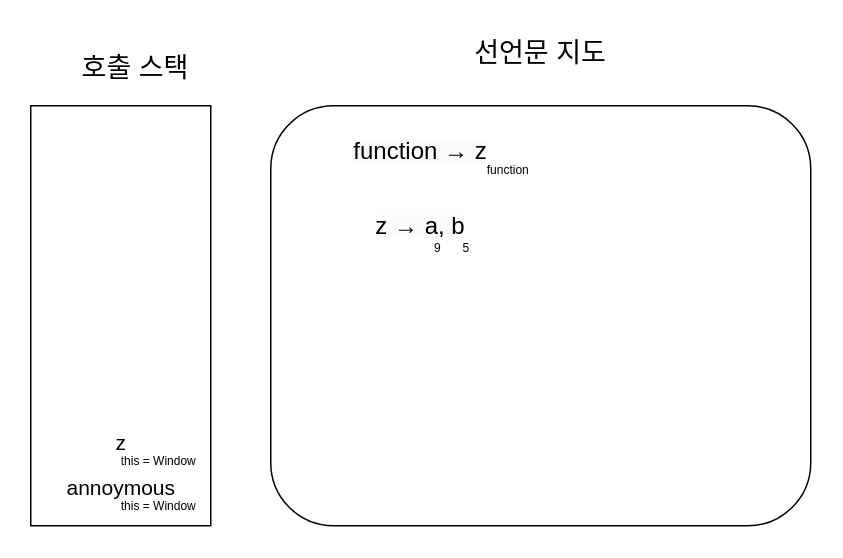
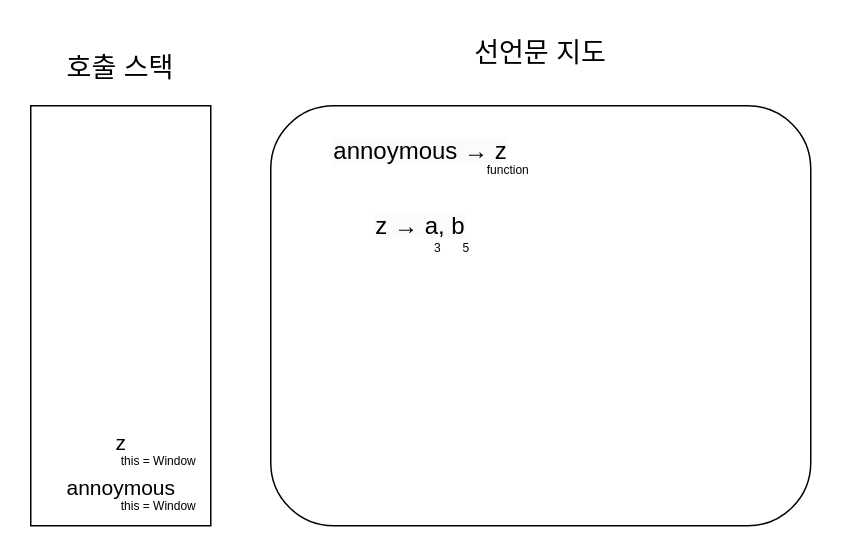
(136, 68) -> (121, 68)
(421, 151) -> (421, 151)
(438, 245) -> (438, 245)
